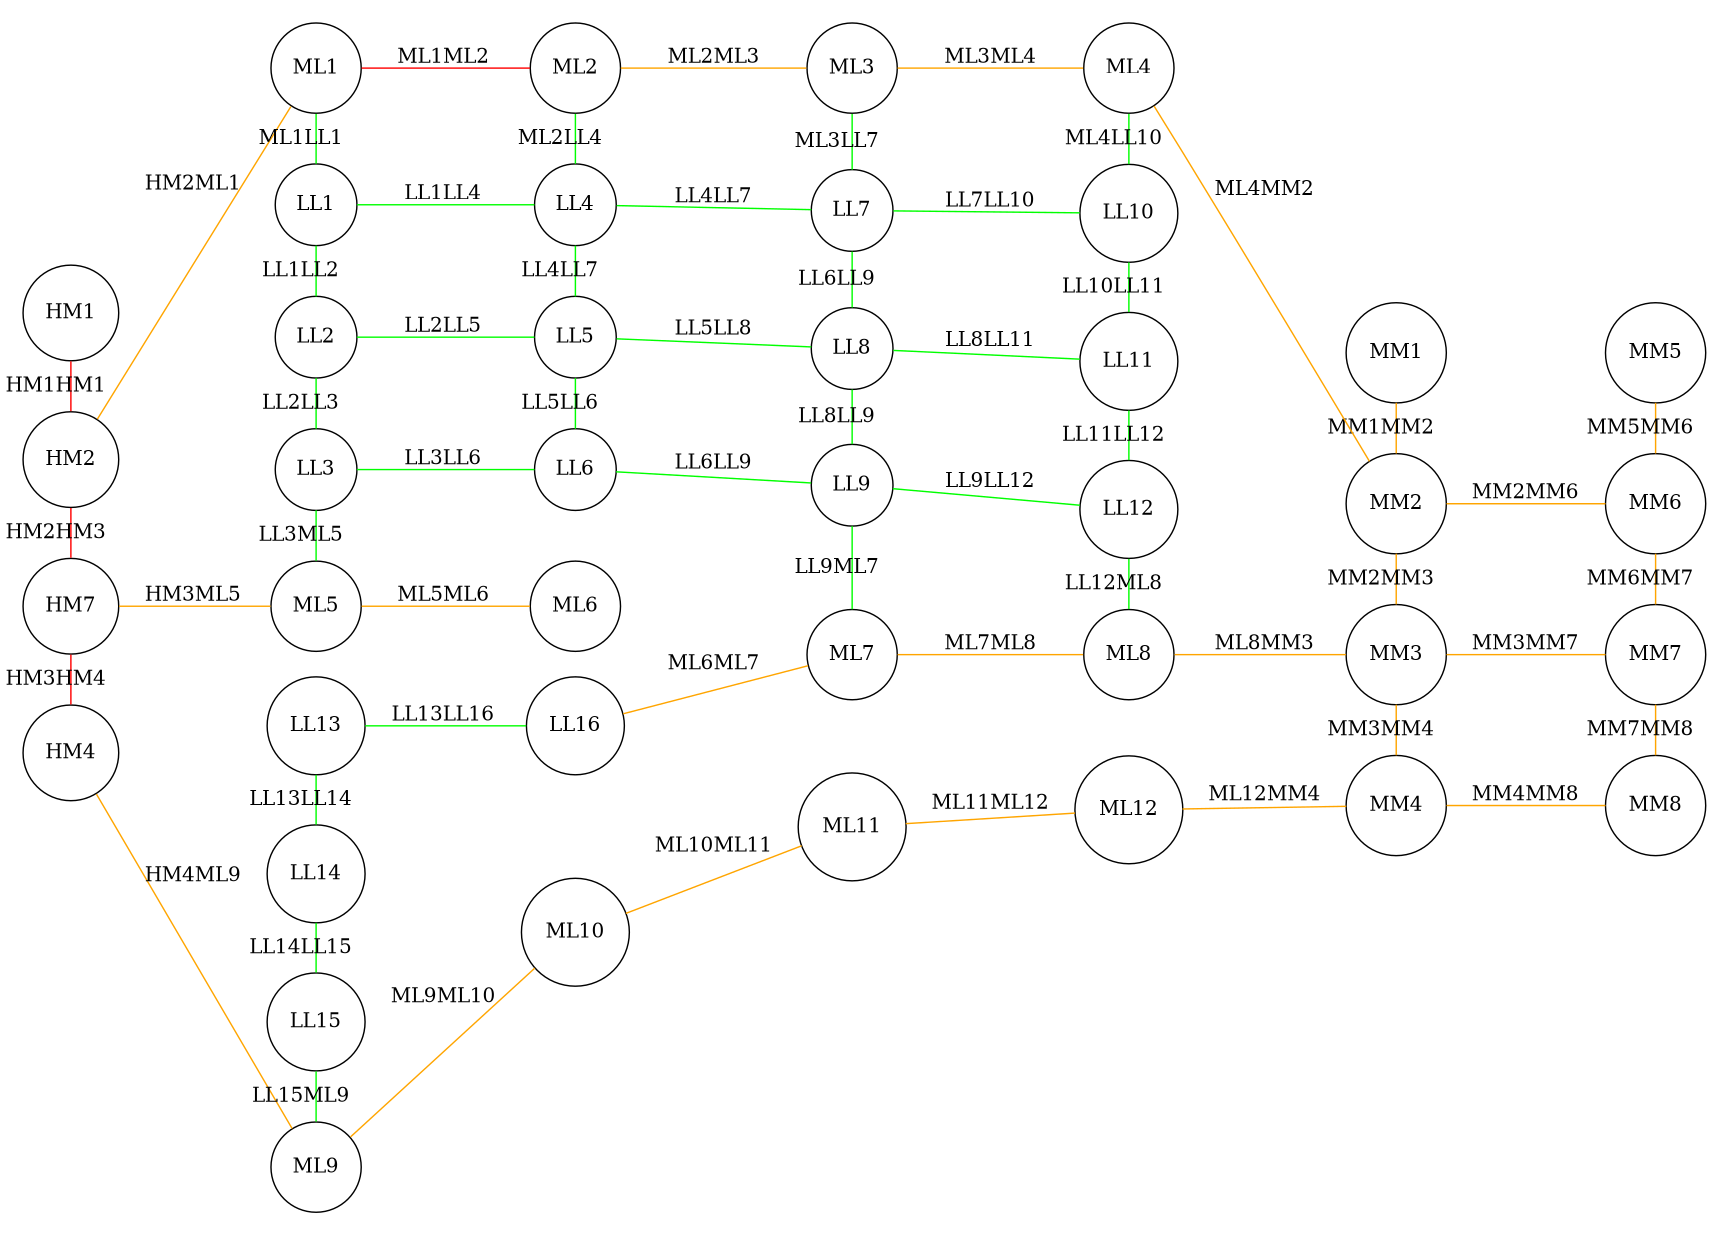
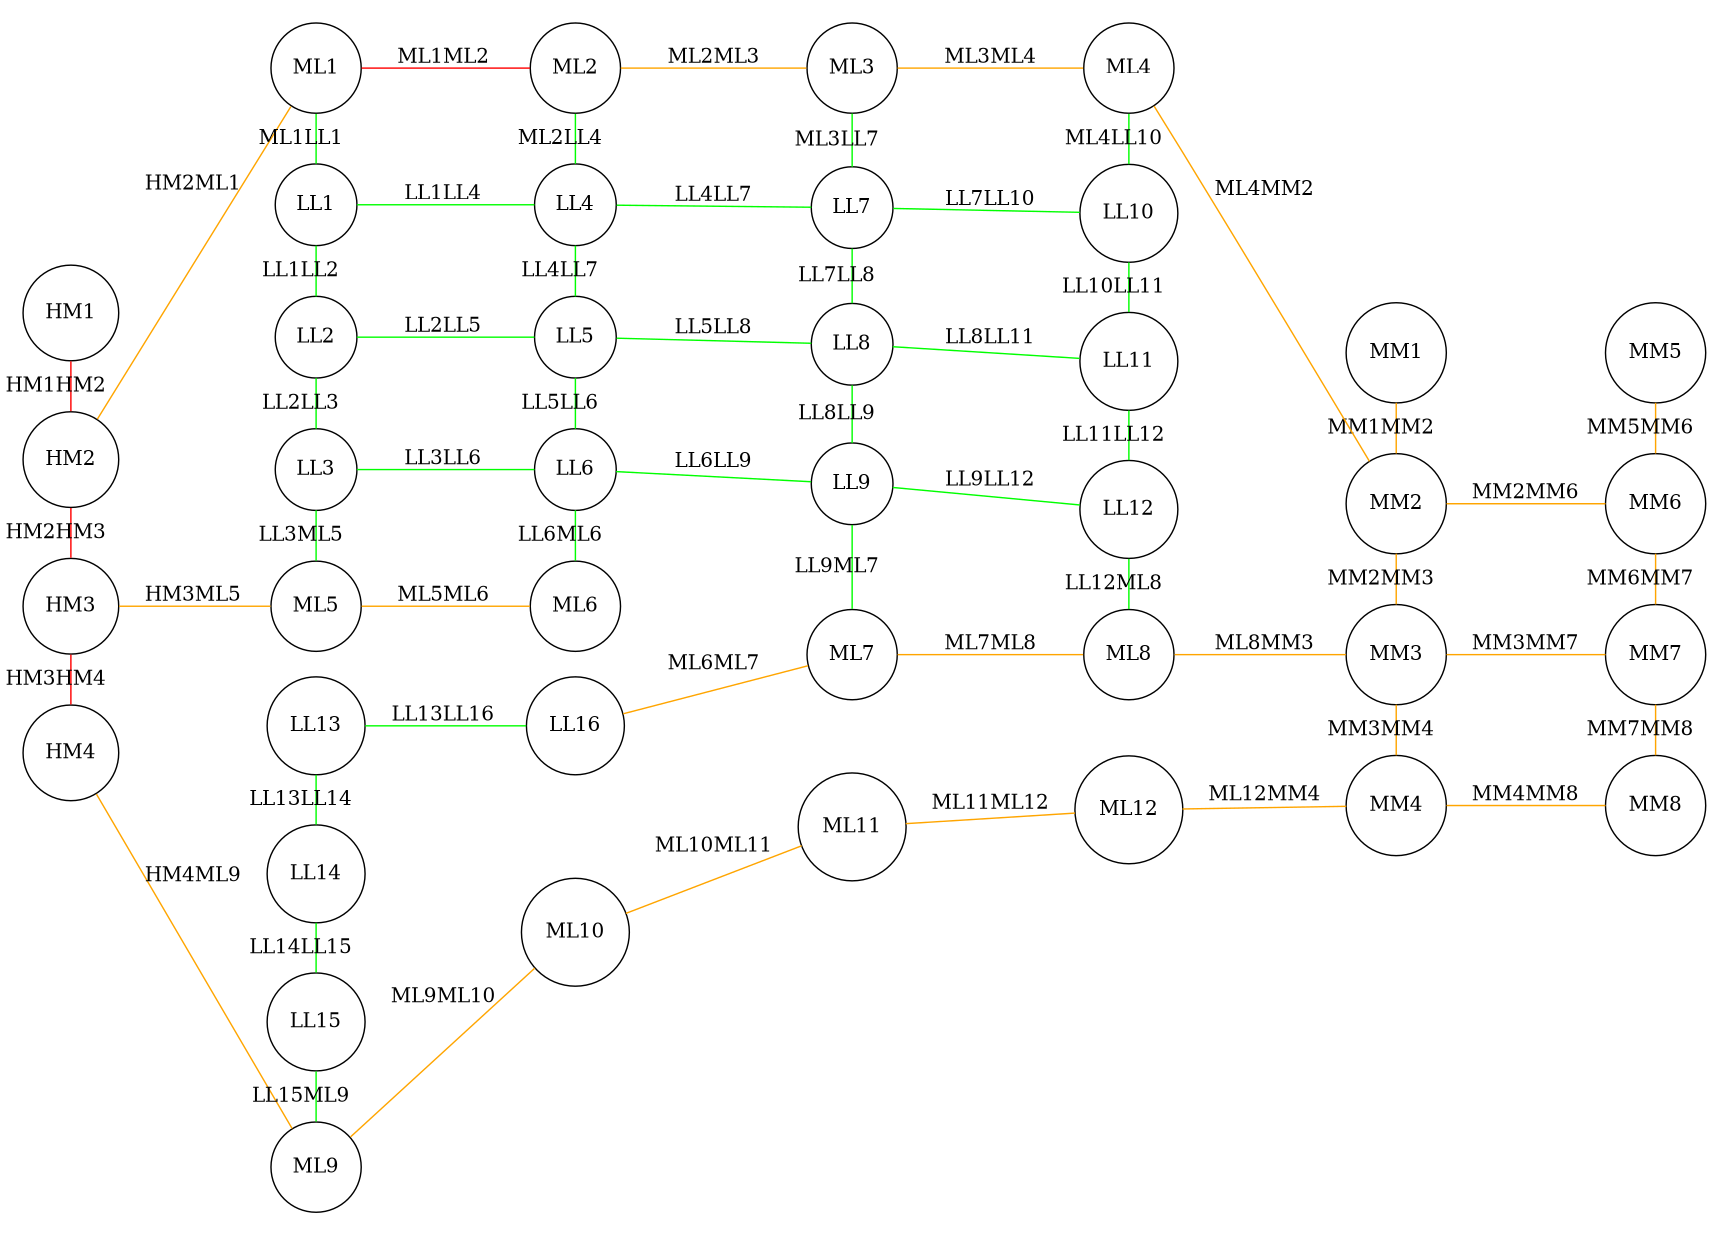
(837, 280) -> (837, 276)
(56, 386) -> (56, 386)
none -> (575, 536)
(71, 606) -> (71, 606)
